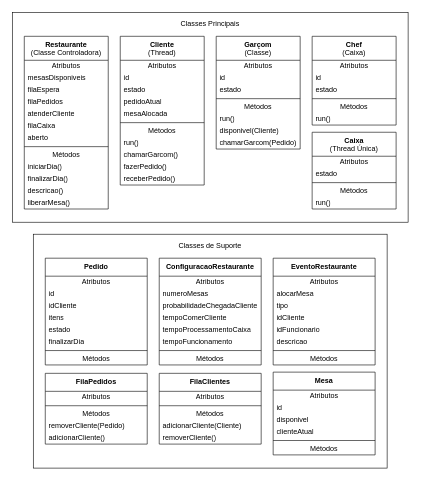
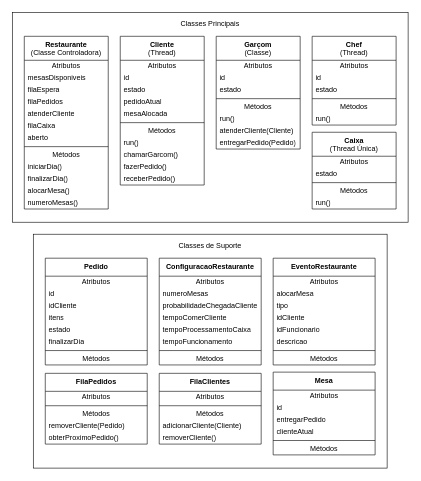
(354, 49) -> (354, 49)
(254, 131) -> (259, 131)
(259, 143) -> (259, 143)
(49, 191) -> (51, 191)
(52, 203) -> (54, 203)
(294, 420) -> (304, 420)
(81, 438) -> (87, 438)
